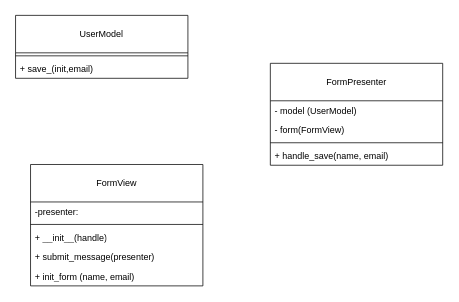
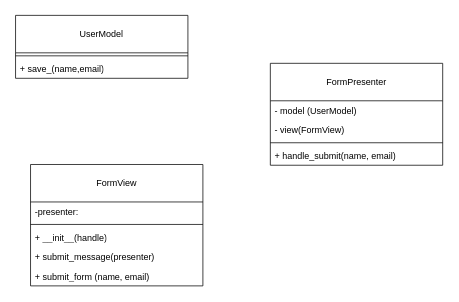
(61, 70) -> (63, 70)
(313, 131) -> (312, 131)
(333, 157) -> (337, 157)
(89, 277) -> (95, 277)
